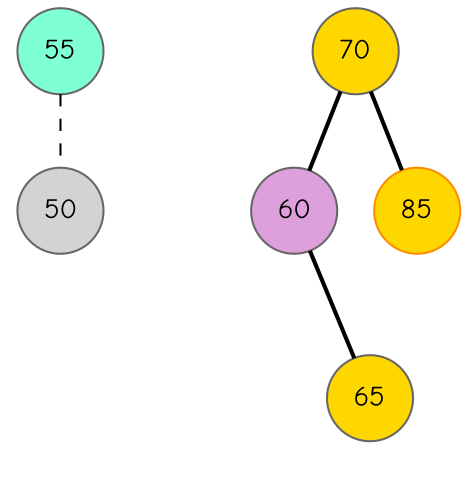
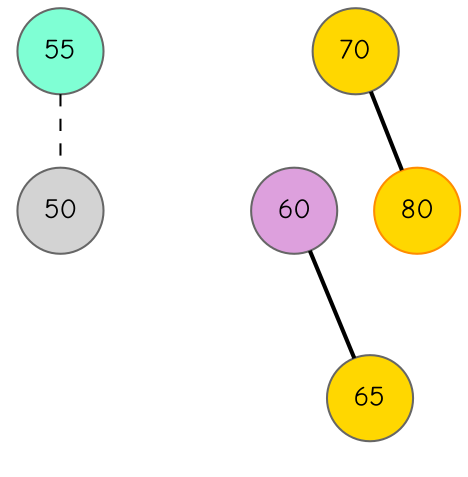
(325, 131) -> none
(417, 211) -> (417, 211)
